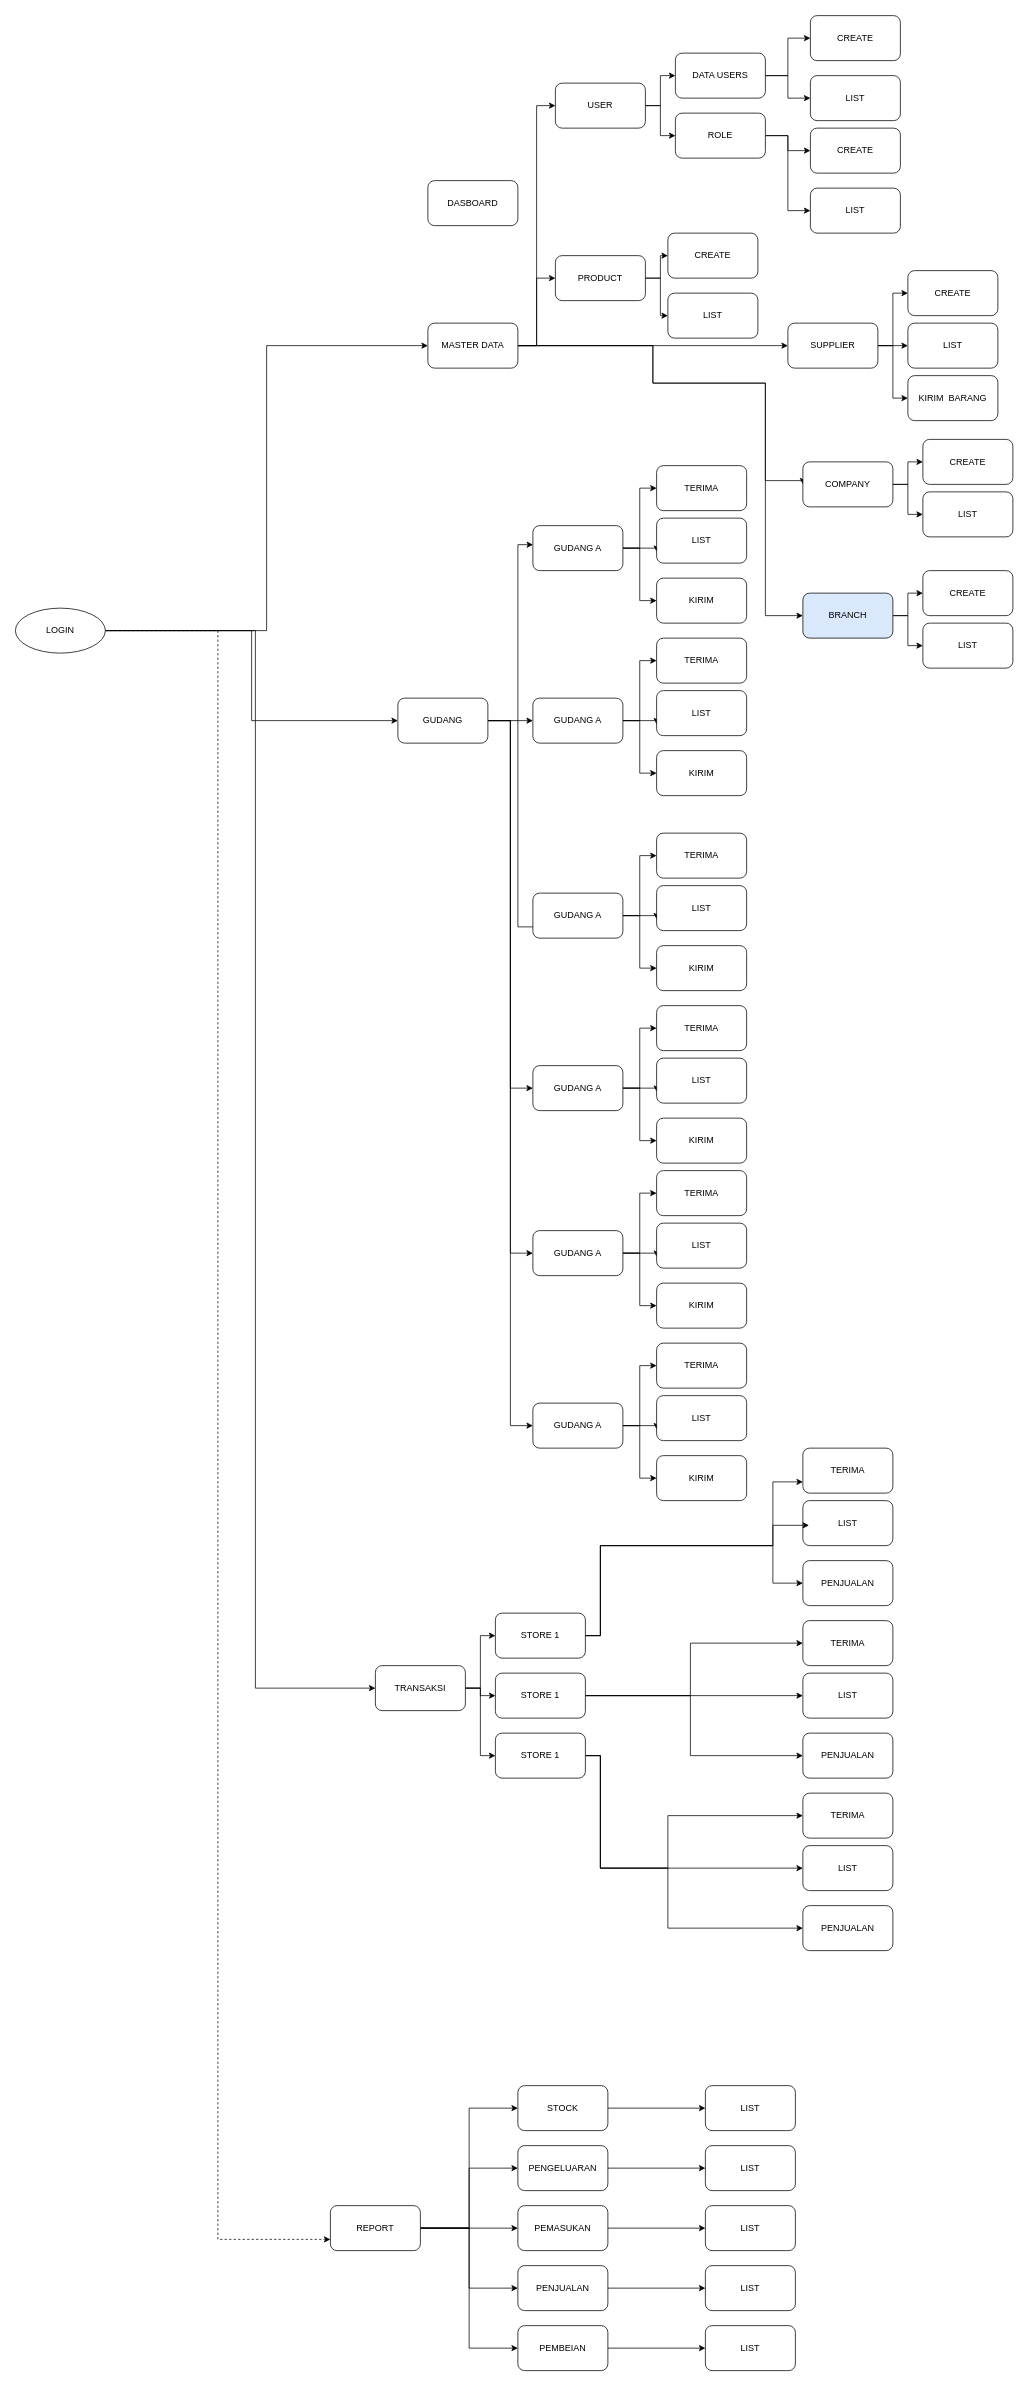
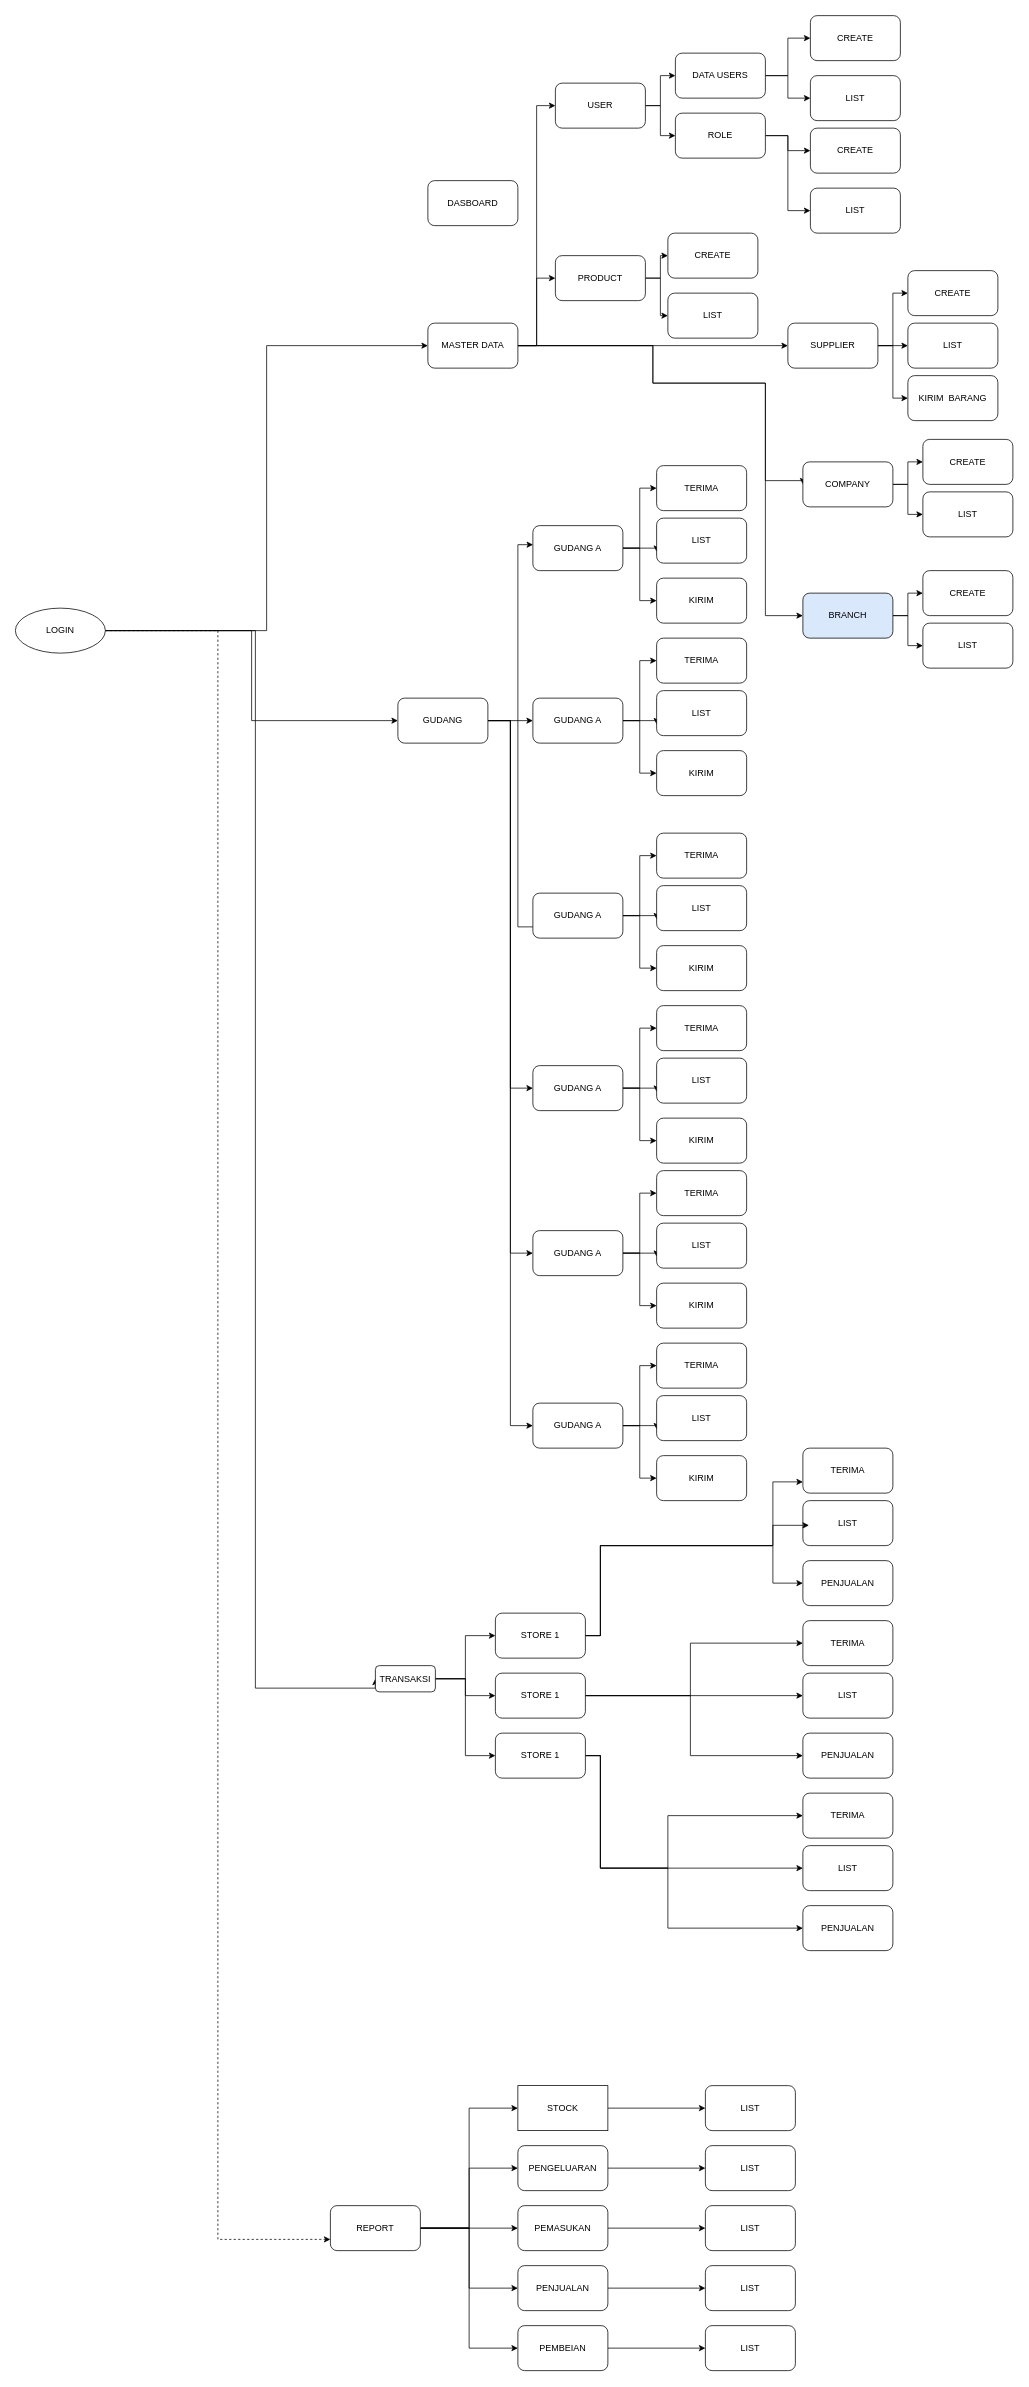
(420, 1688) -> (405, 1679)
(563, 2108) -> (563, 2108)
